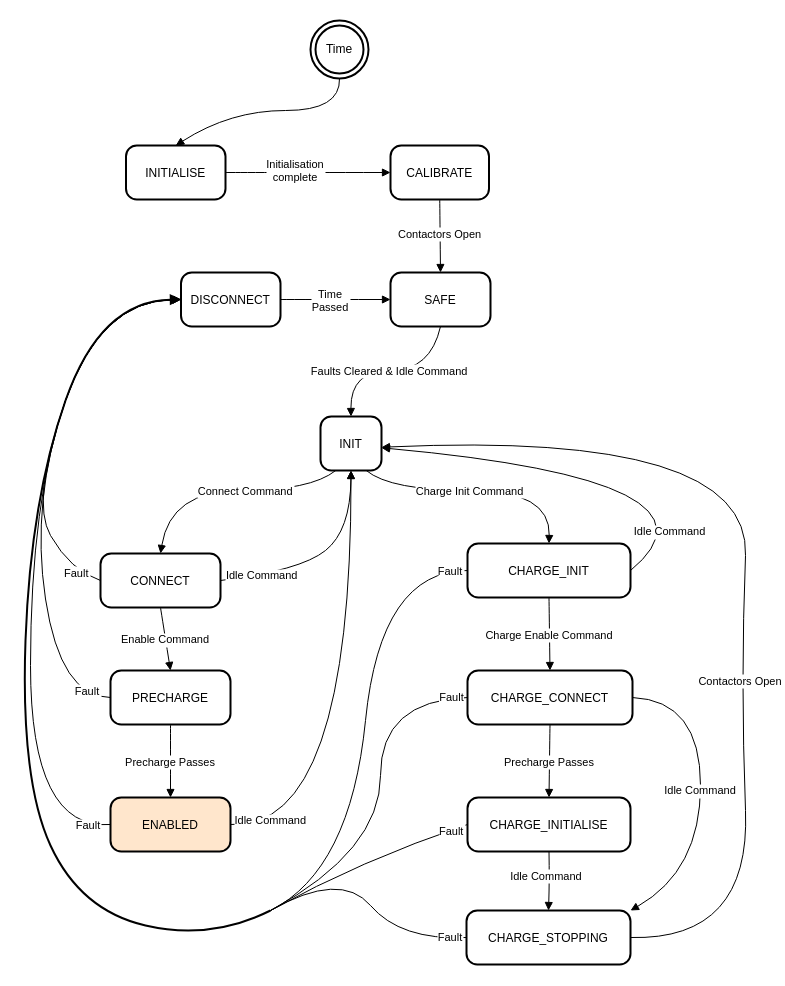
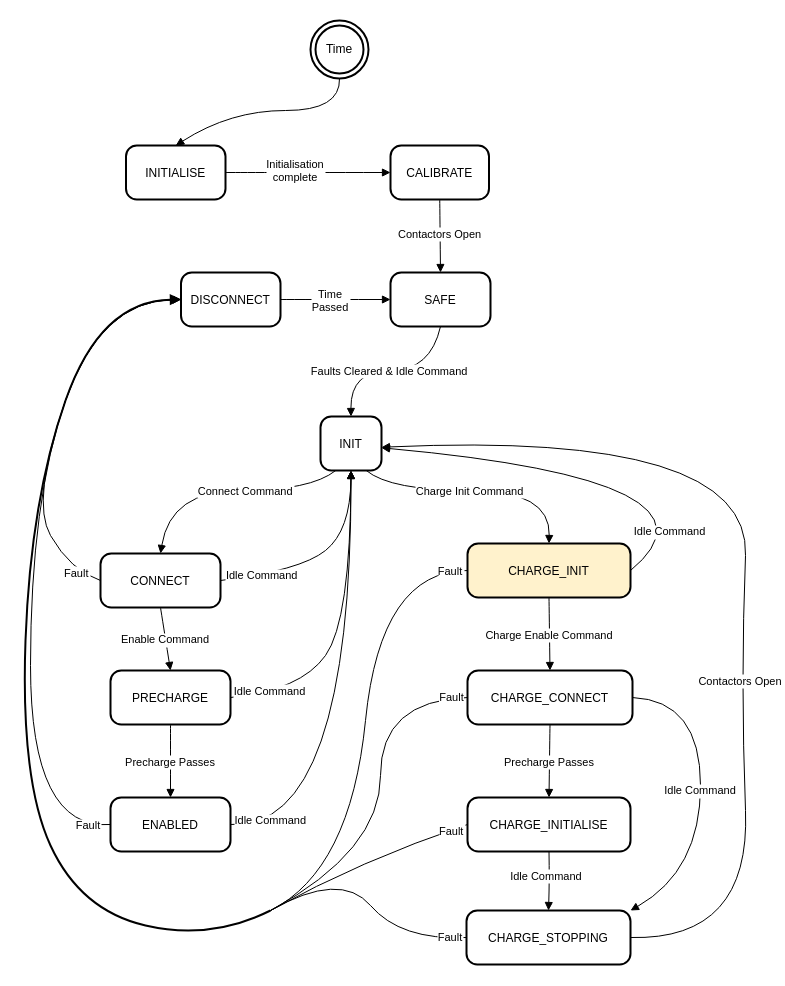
(549, 571) -> (549, 571)
(49, 620) -> none
none -> (314, 668)
(171, 825) -> (171, 825)
